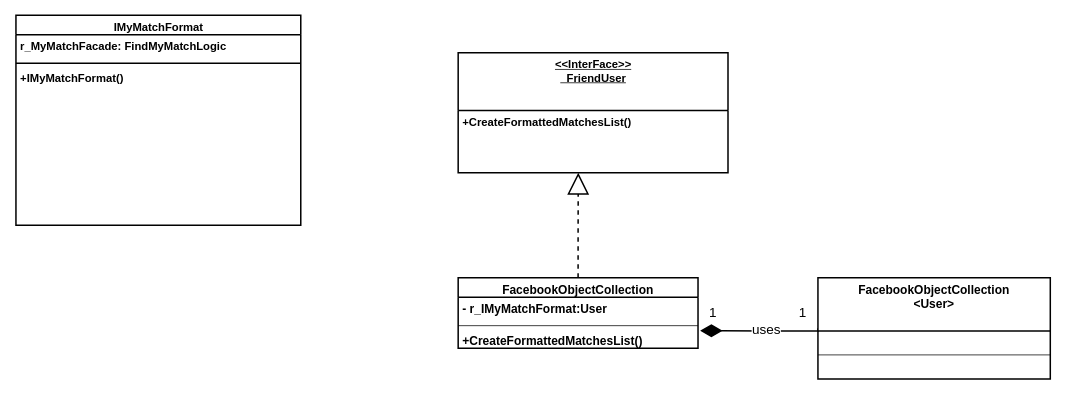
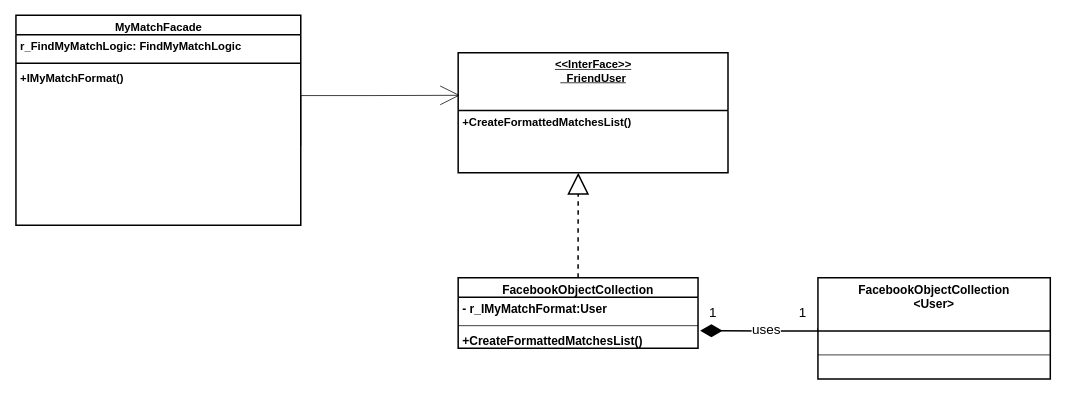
(158, 27) -> (158, 27)
(118, 47) -> (125, 47)
none -> (380, 96)
